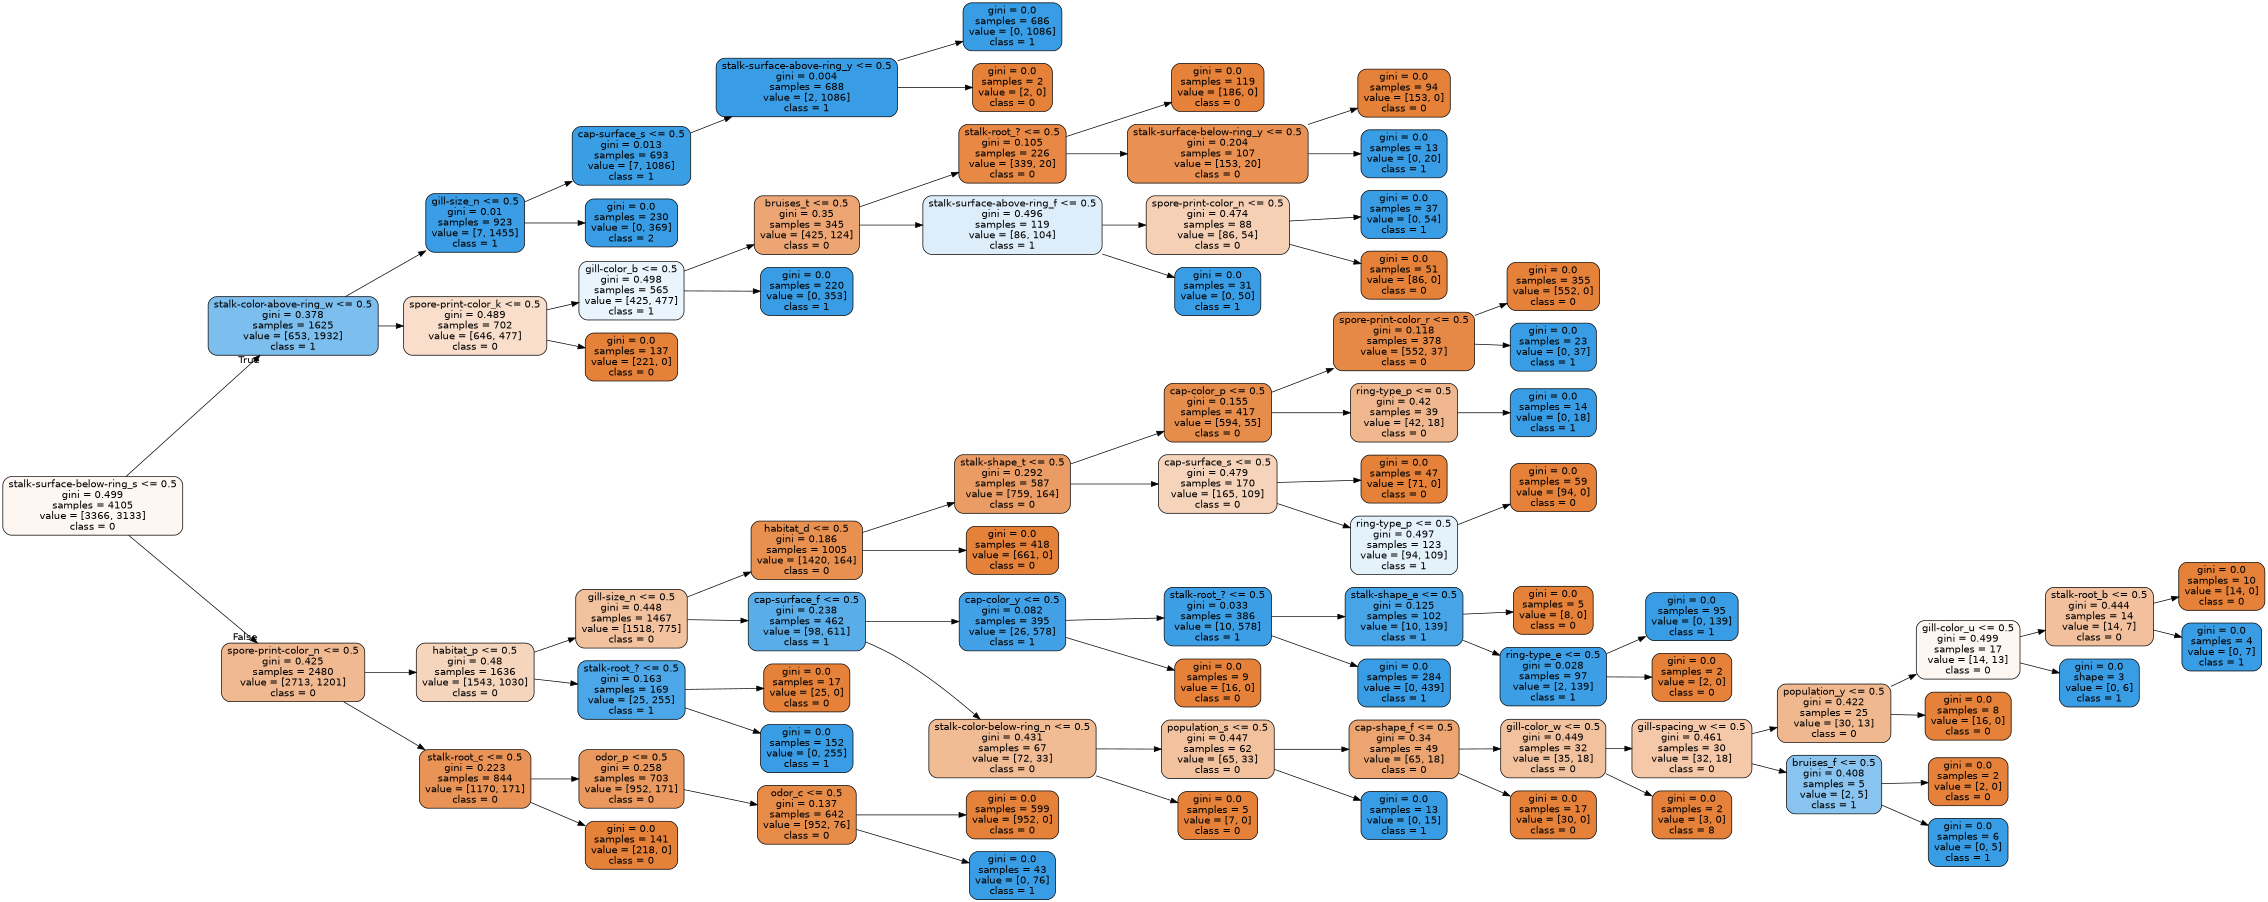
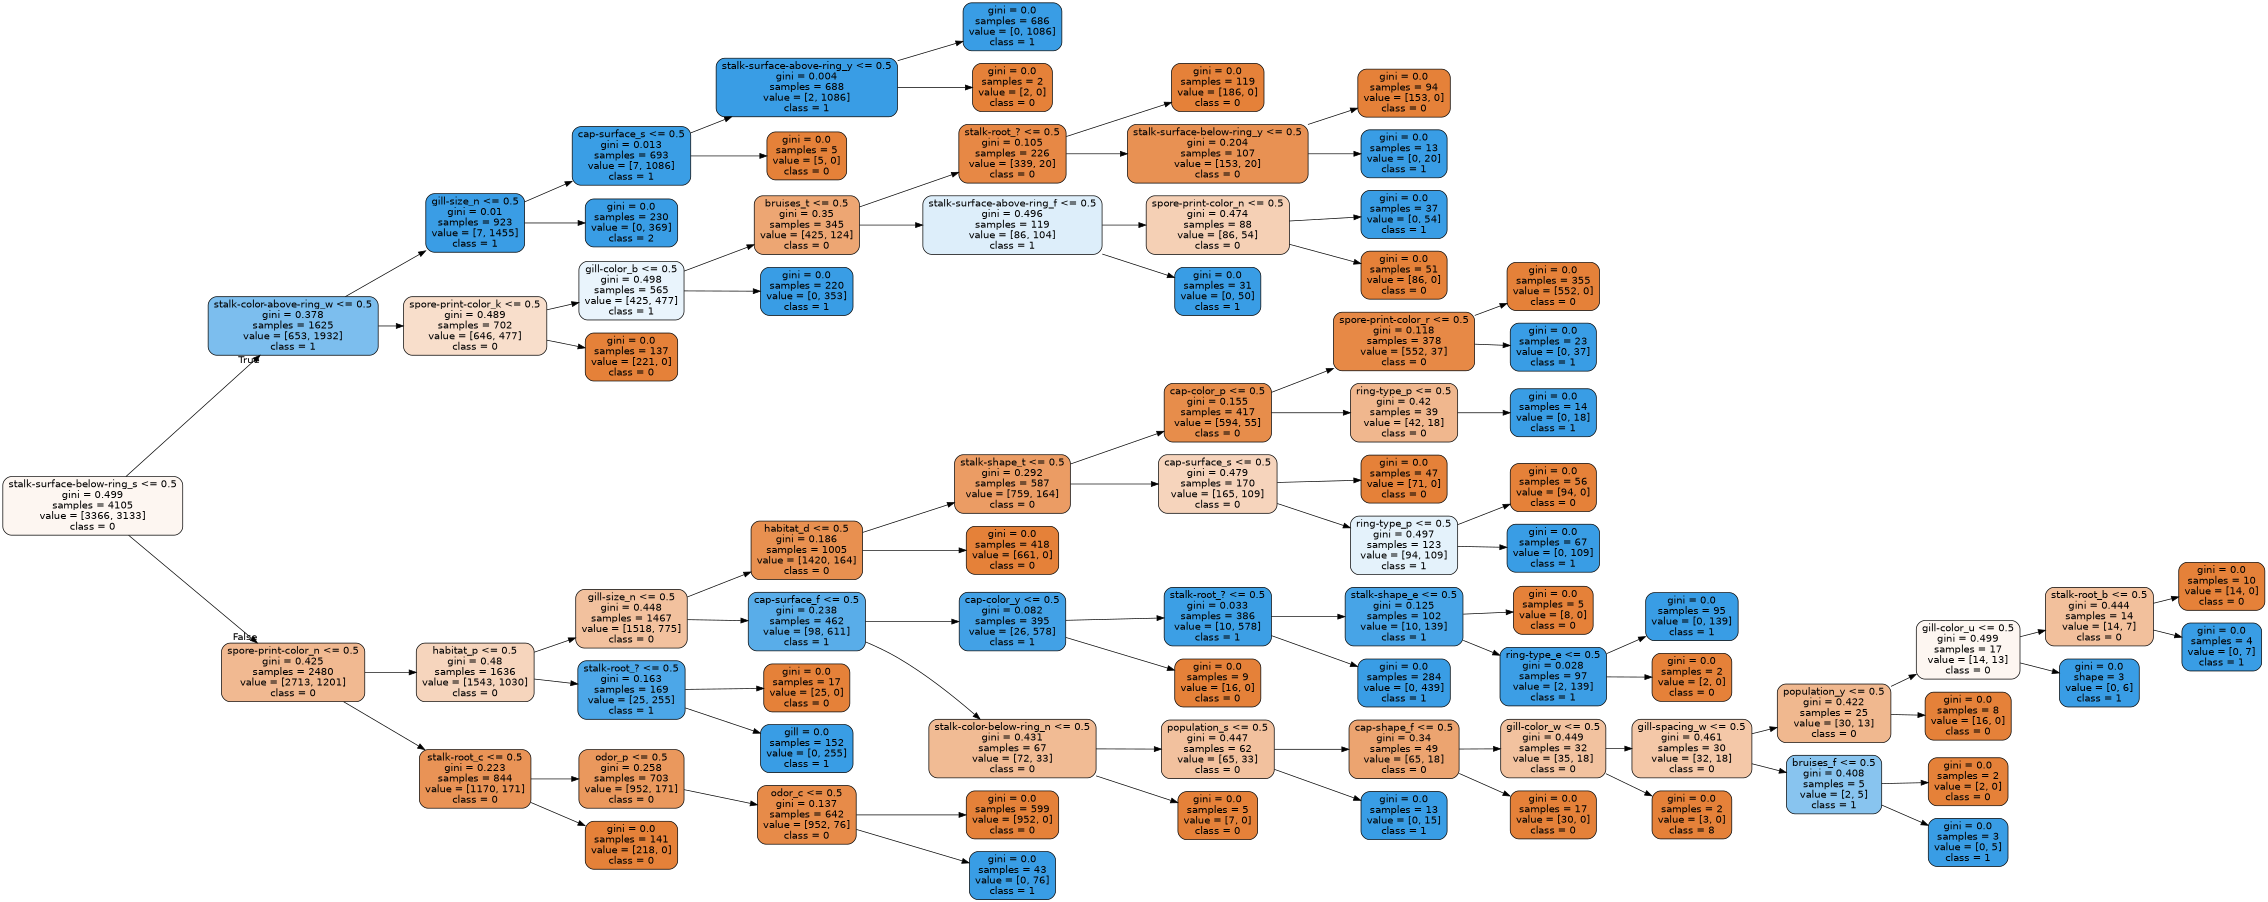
none -> (807, 156)
(1553, 488) -> (1553, 488)
none -> (1553, 548)
(807, 749) -> (807, 749)
(1968, 842) -> (1968, 842)
